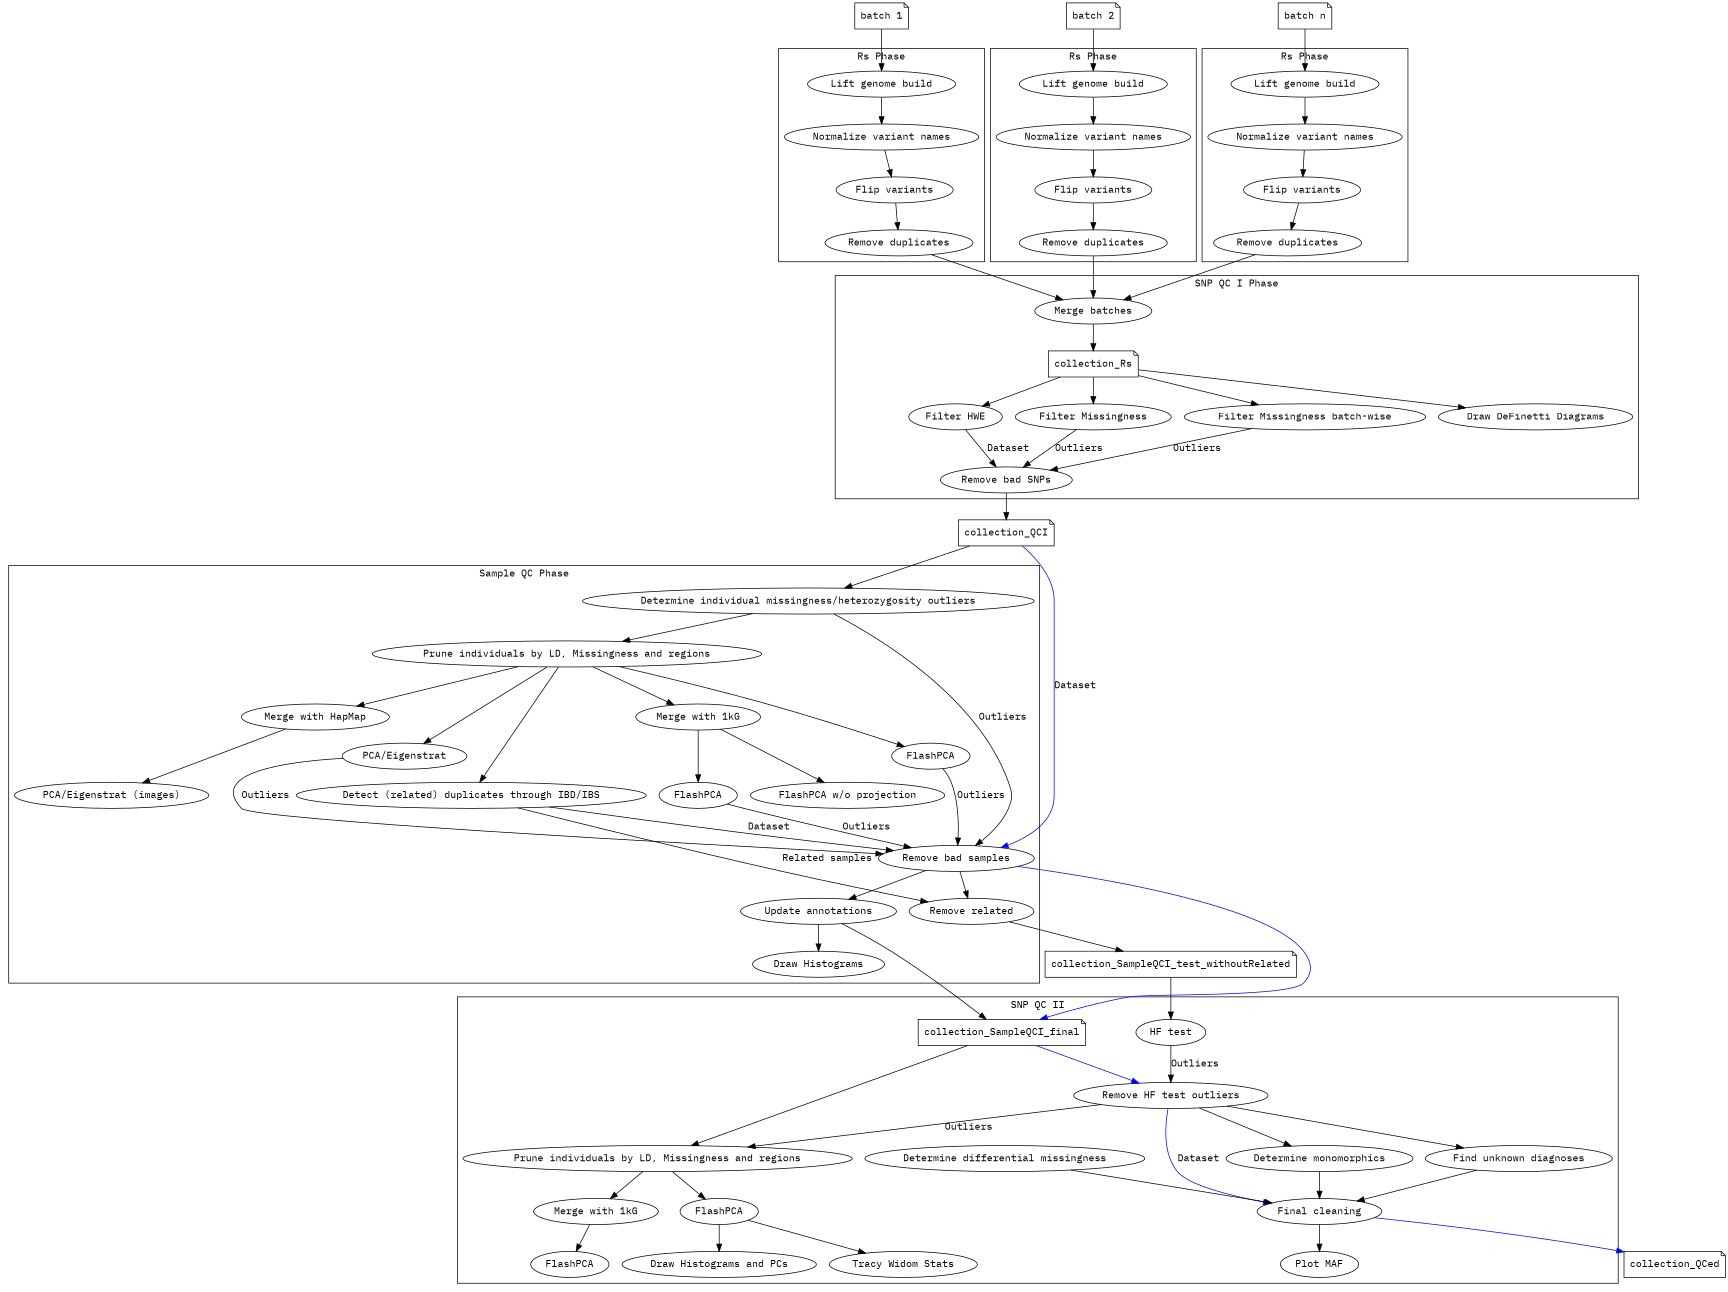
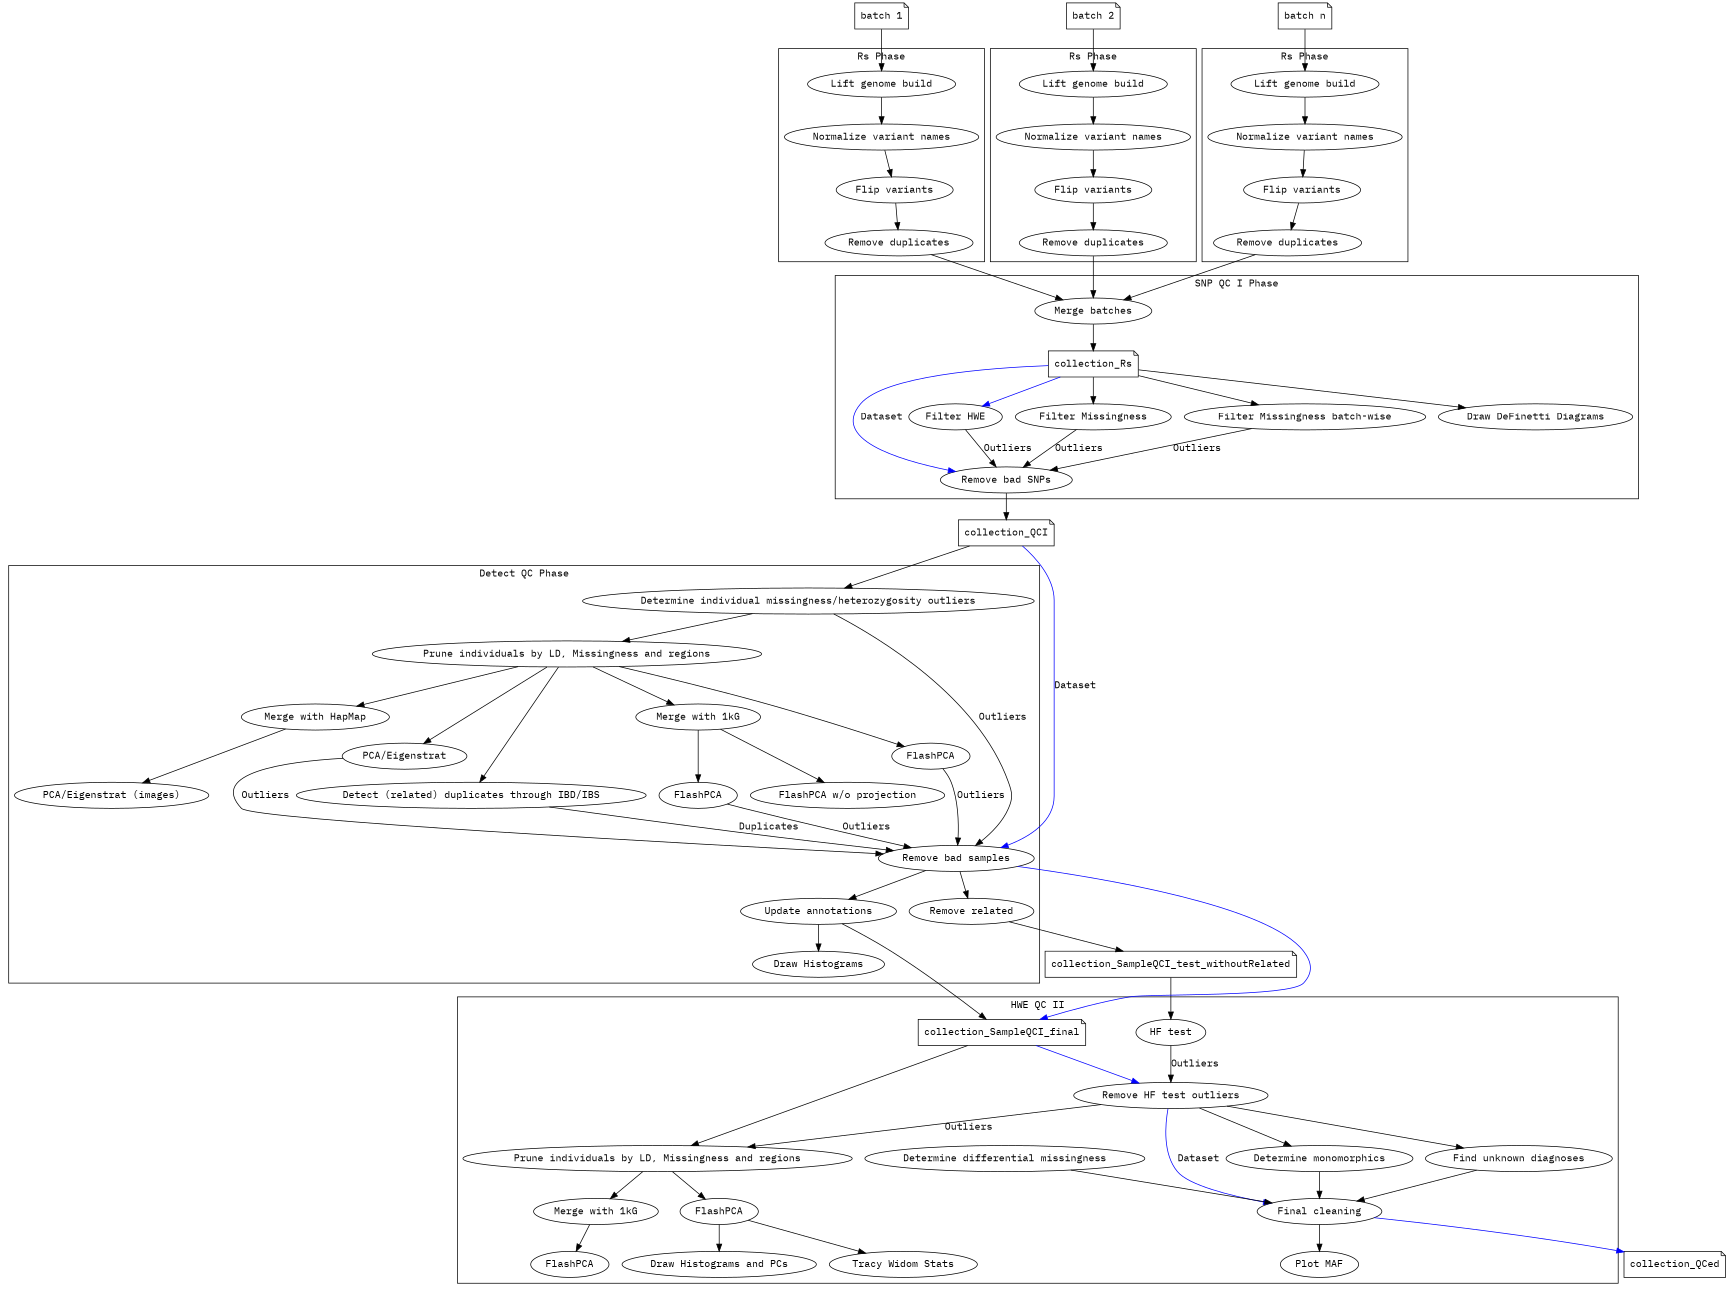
none -> (888, 388)
(1025, 390) -> (1025, 390)
(1008, 448) -> (1008, 448)
(524, 574) -> (524, 574)
(769, 827) -> (769, 827)
(719, 857) -> none
(1038, 1005) -> (1038, 1005)
